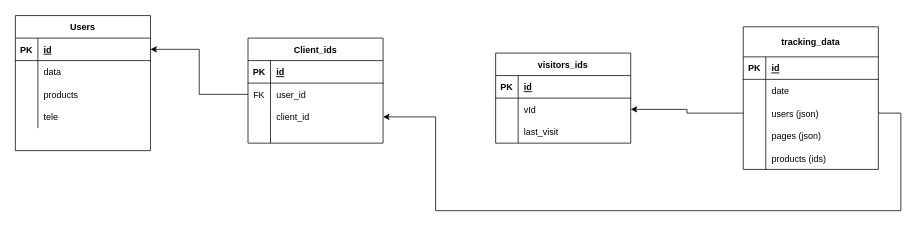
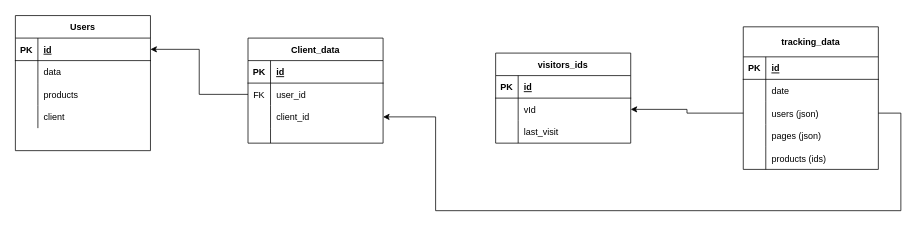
(315, 50) -> (315, 50)
(52, 117) -> (56, 117)
